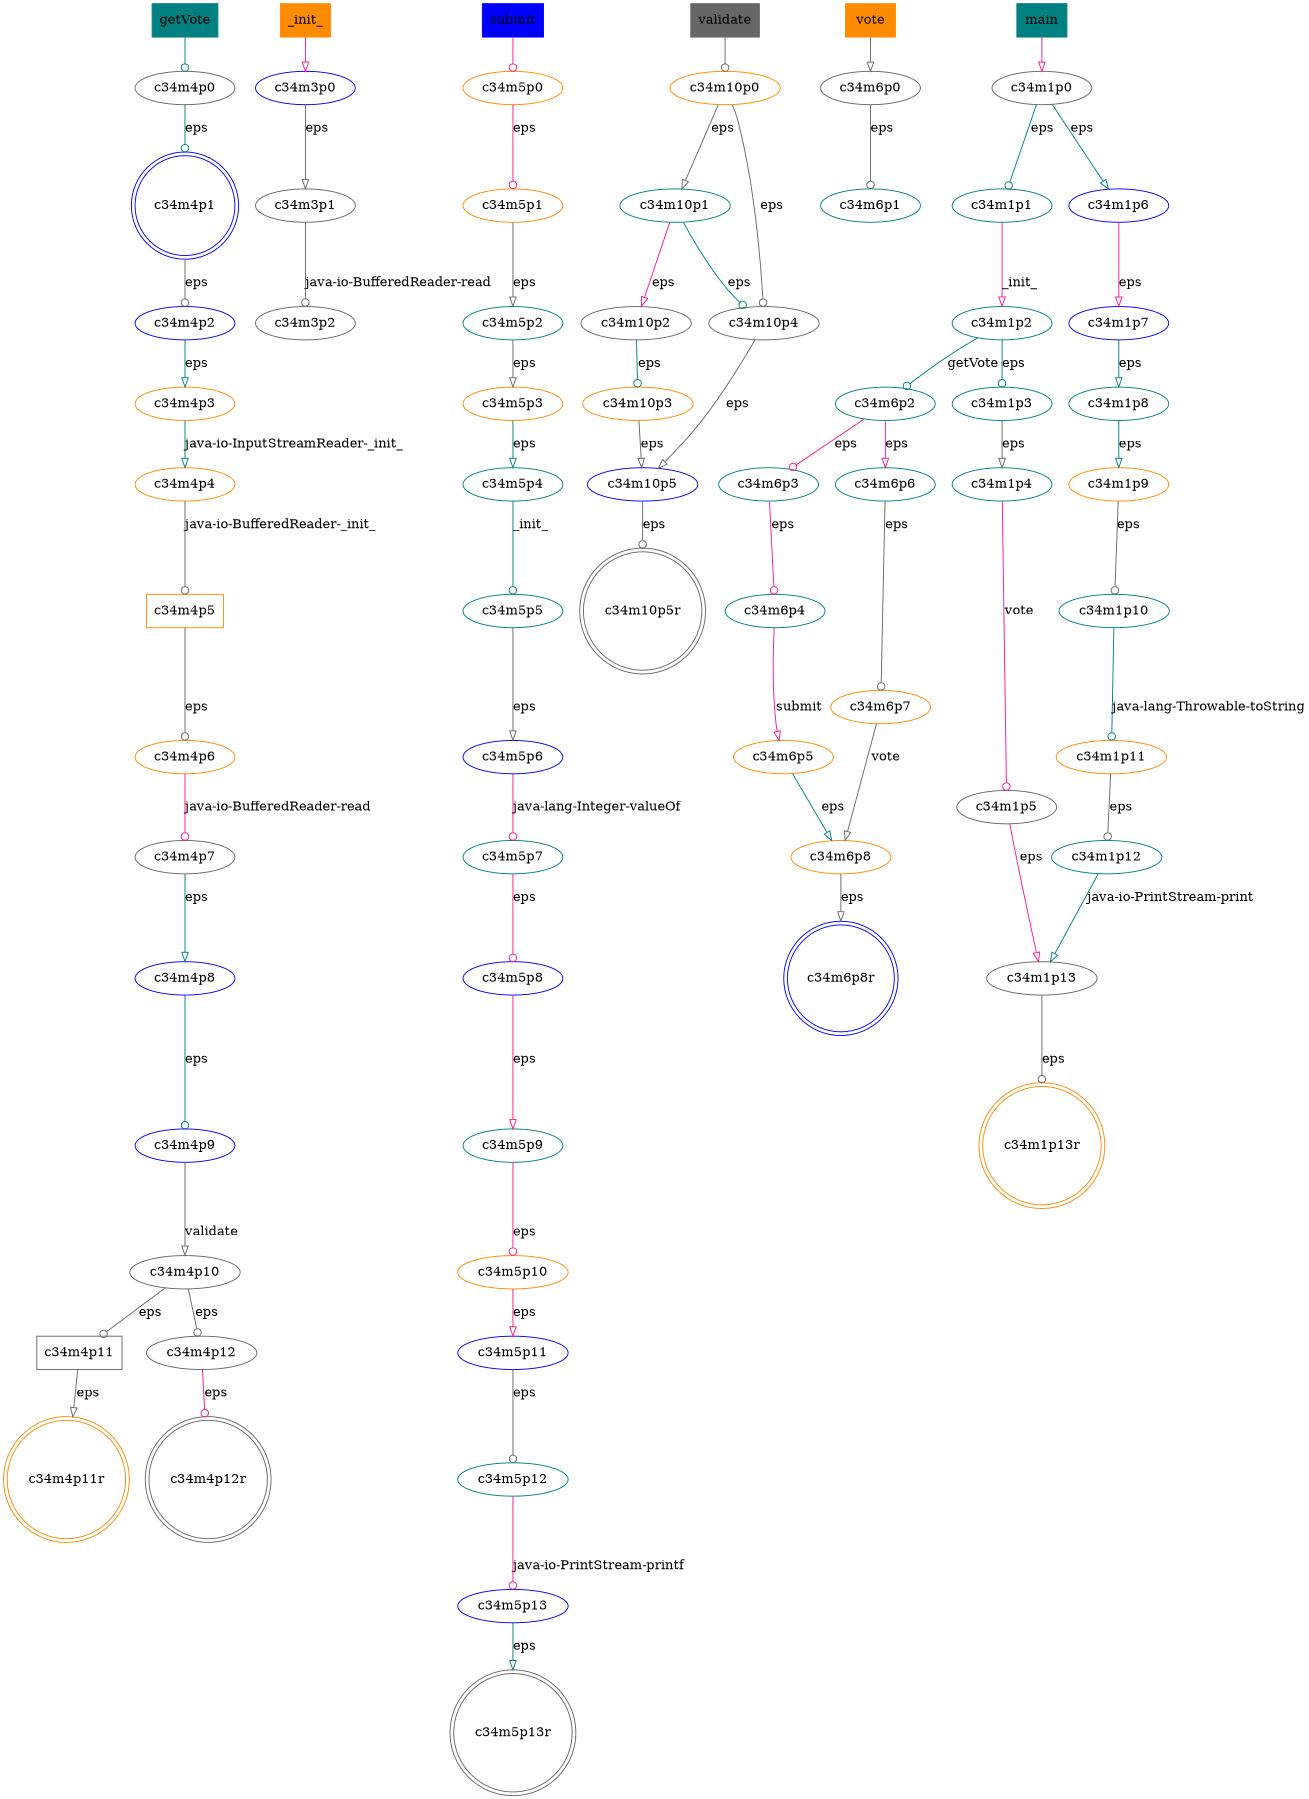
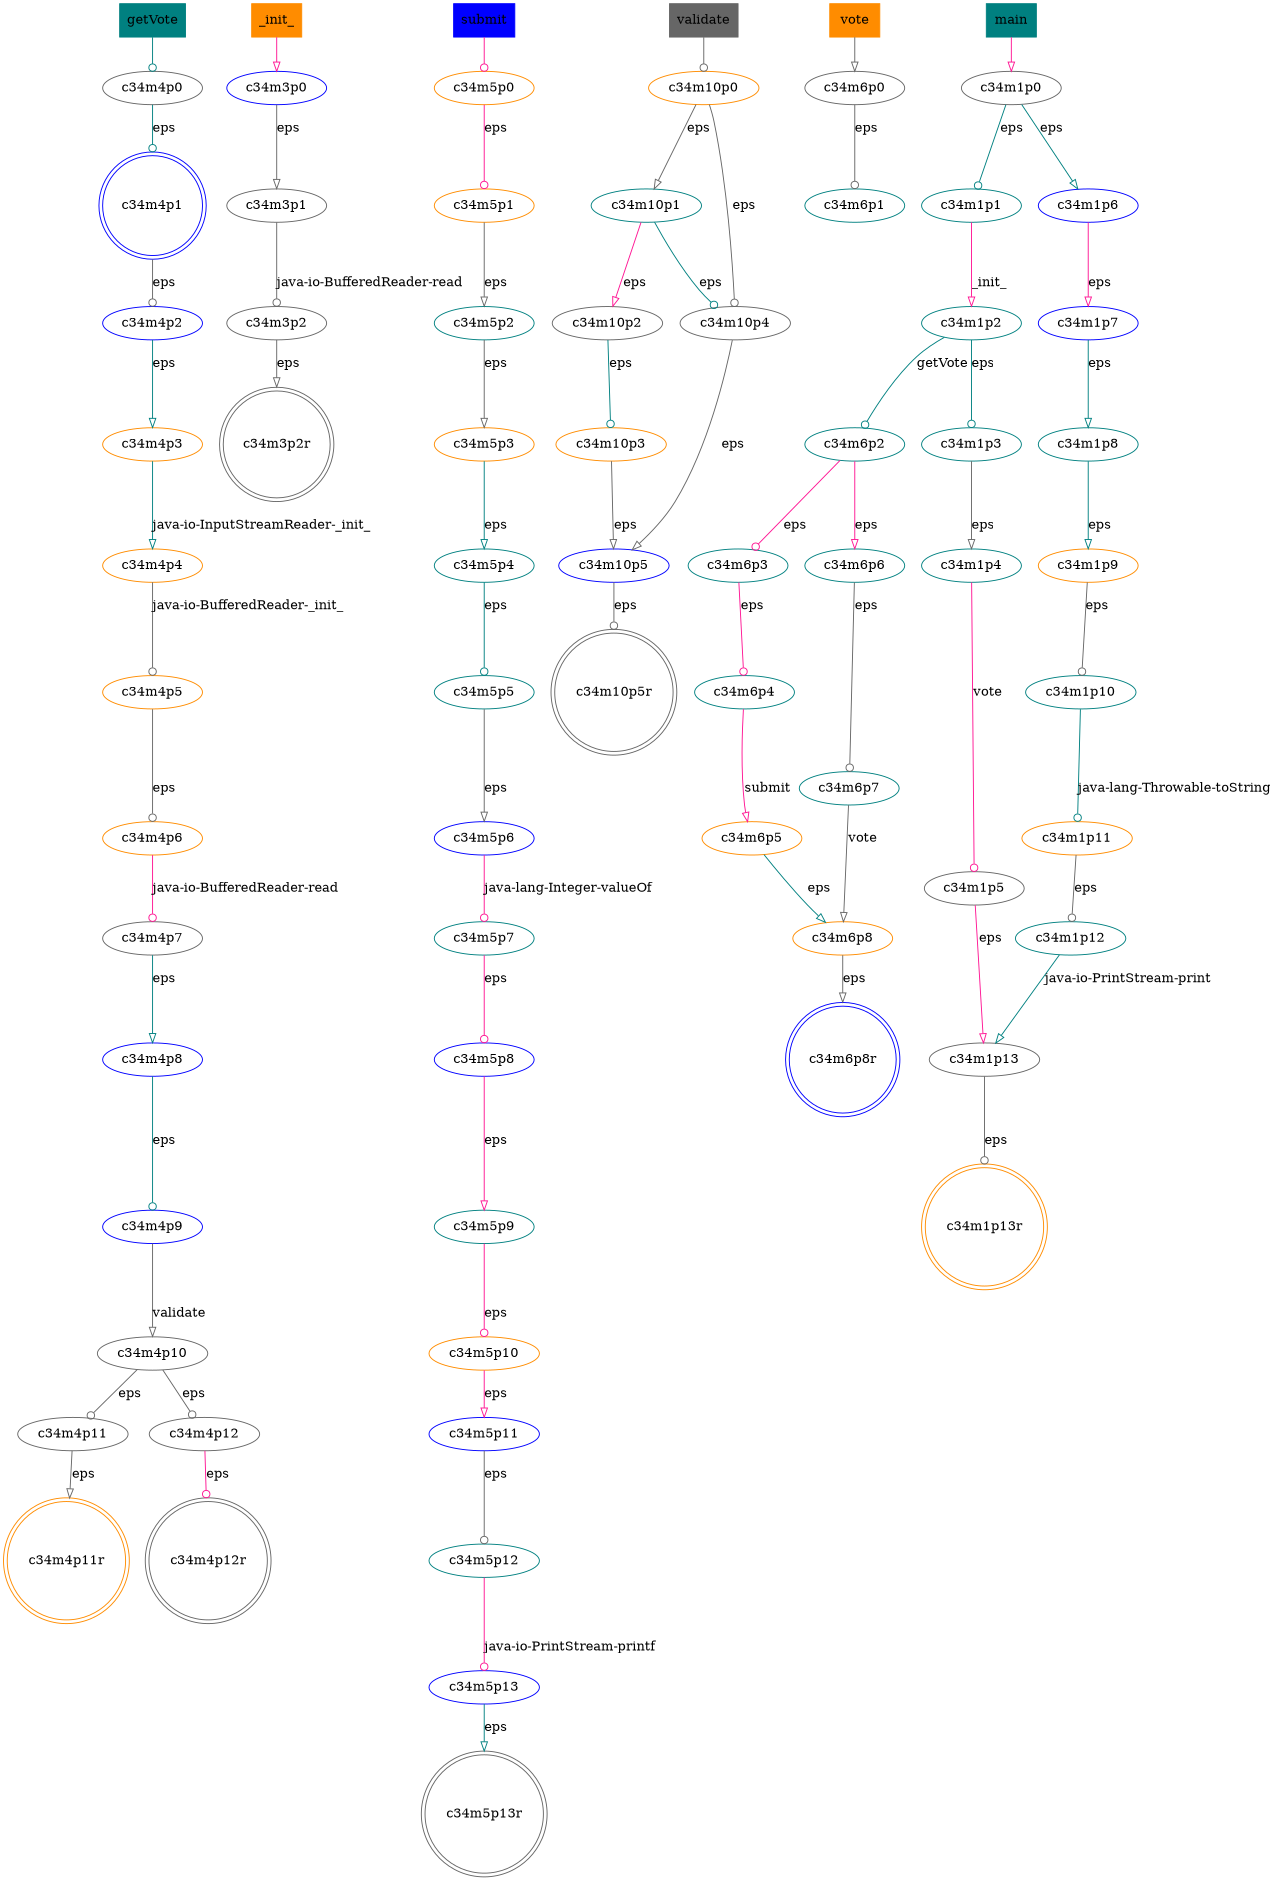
none -> (277, 444)
(531, 525) -> (496, 606)
(185, 611) -> (153, 692)
(881, 707) -> (849, 788)
(79, 1353) -> (73, 1434)
